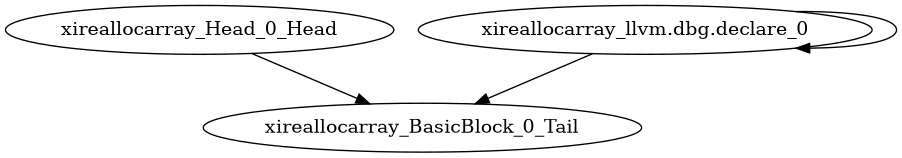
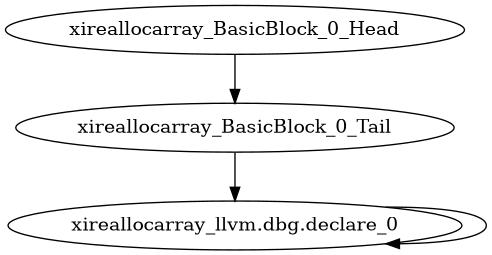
(200, 30) -> (235, 30)
(540, 76) -> (235, 170)
